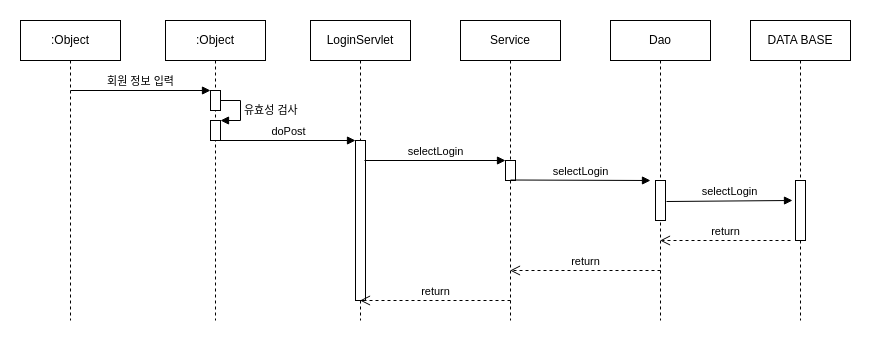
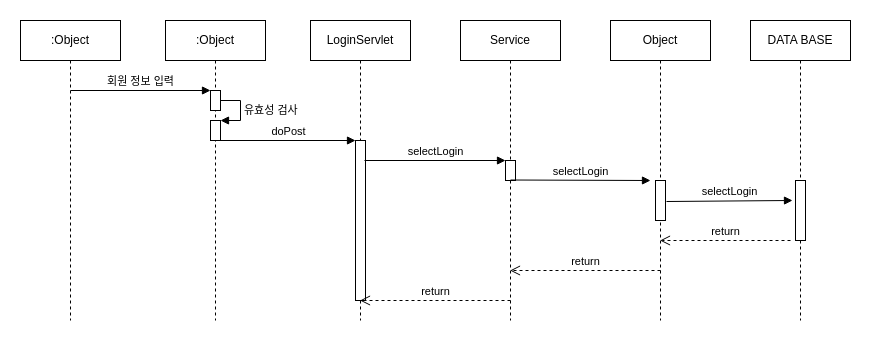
(661, 41) -> (661, 41)
